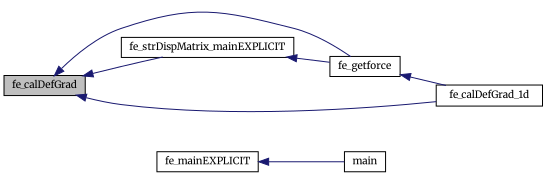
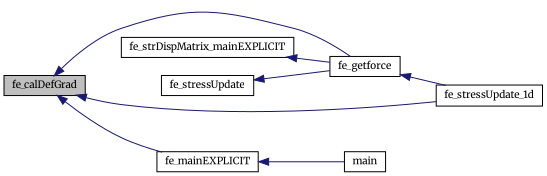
(128, 65) -> (111, 132)
none -> (208, 86)
(489, 96) -> (489, 96)
